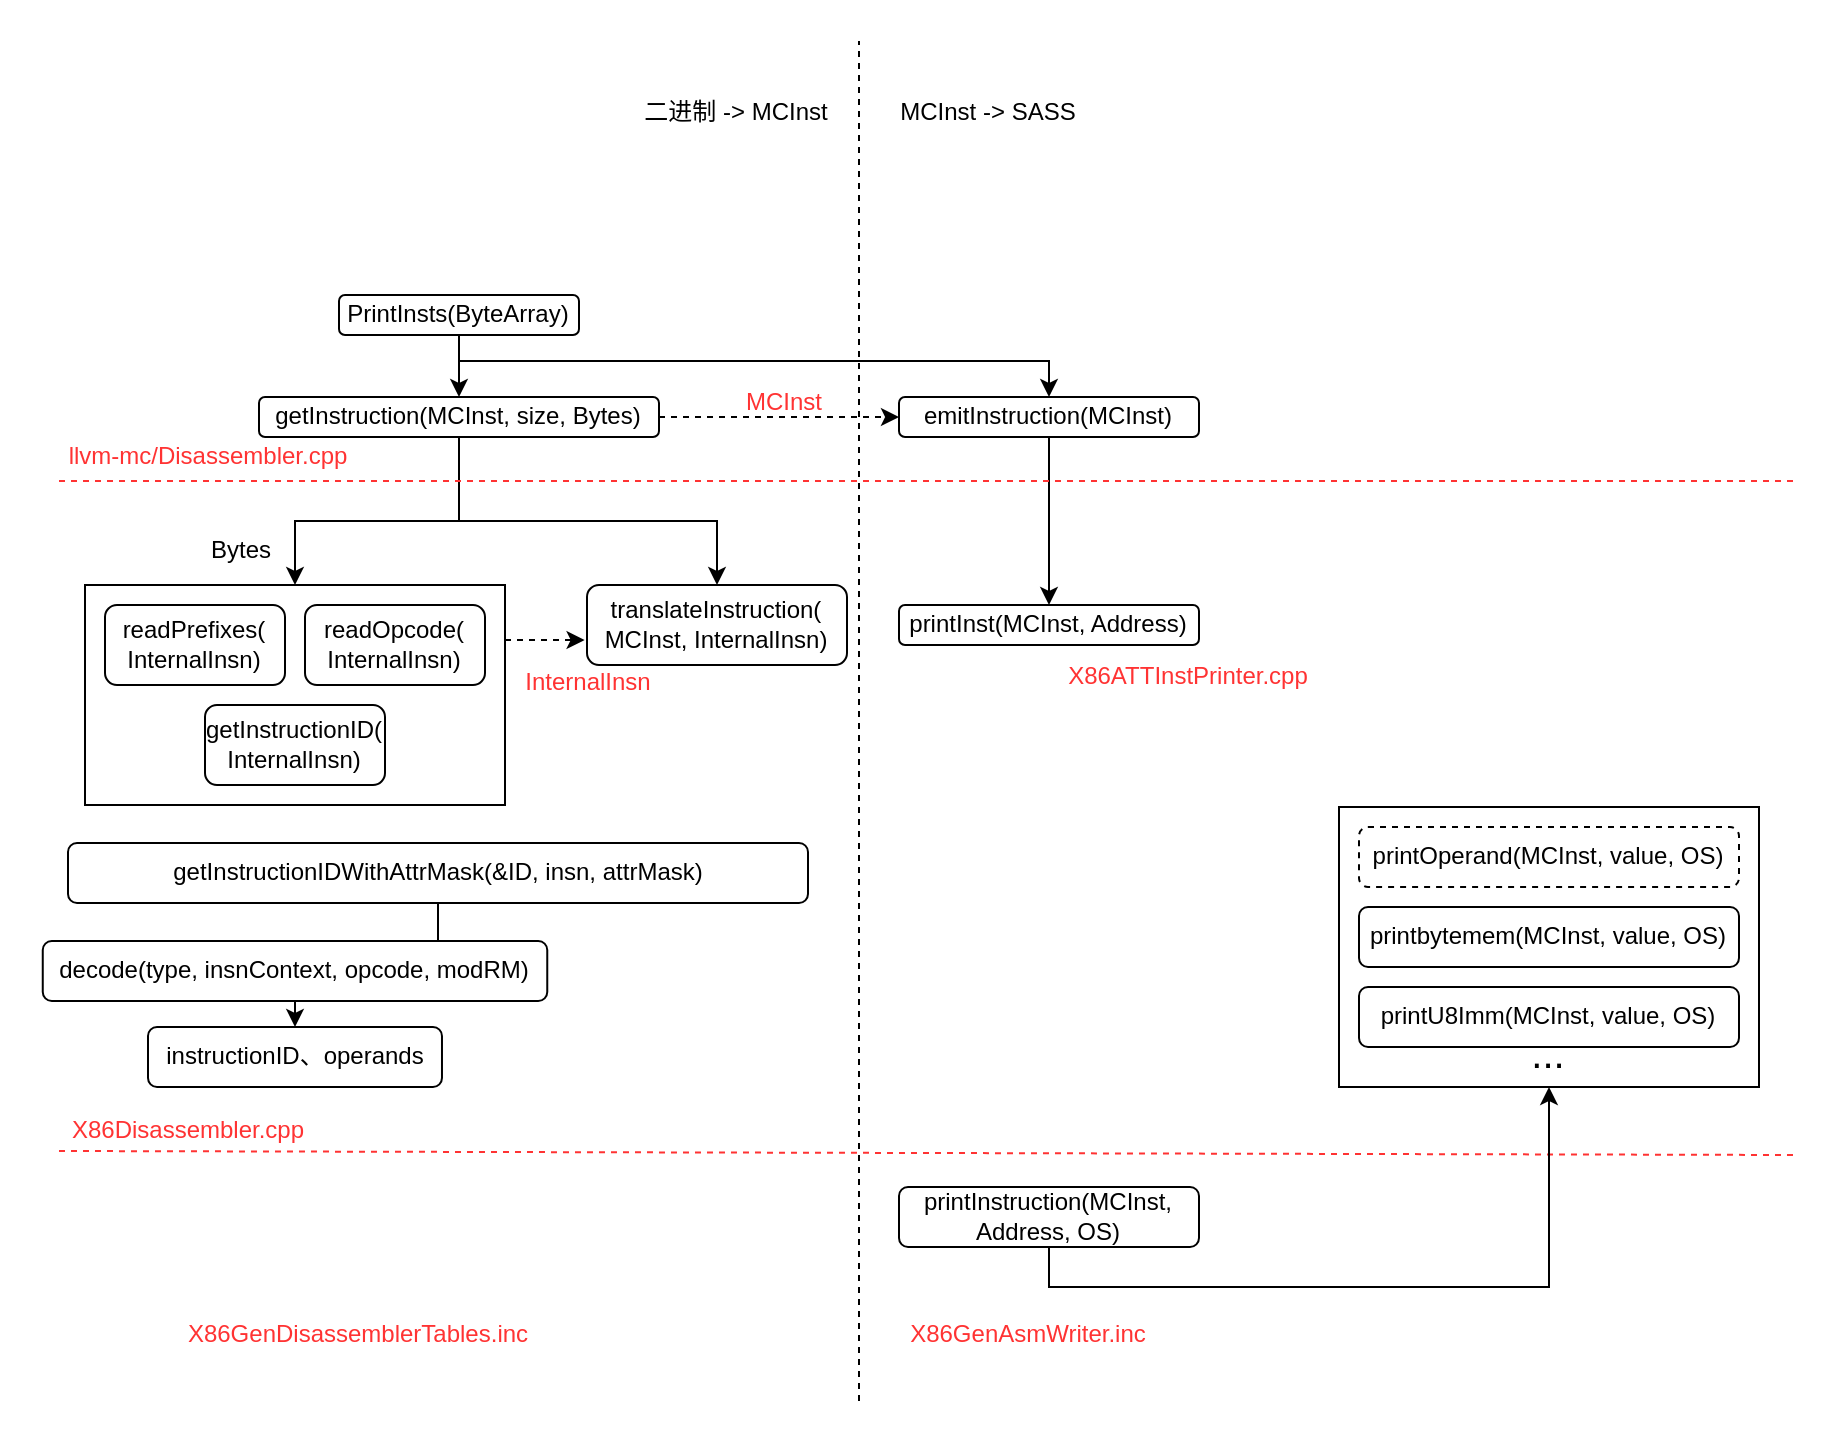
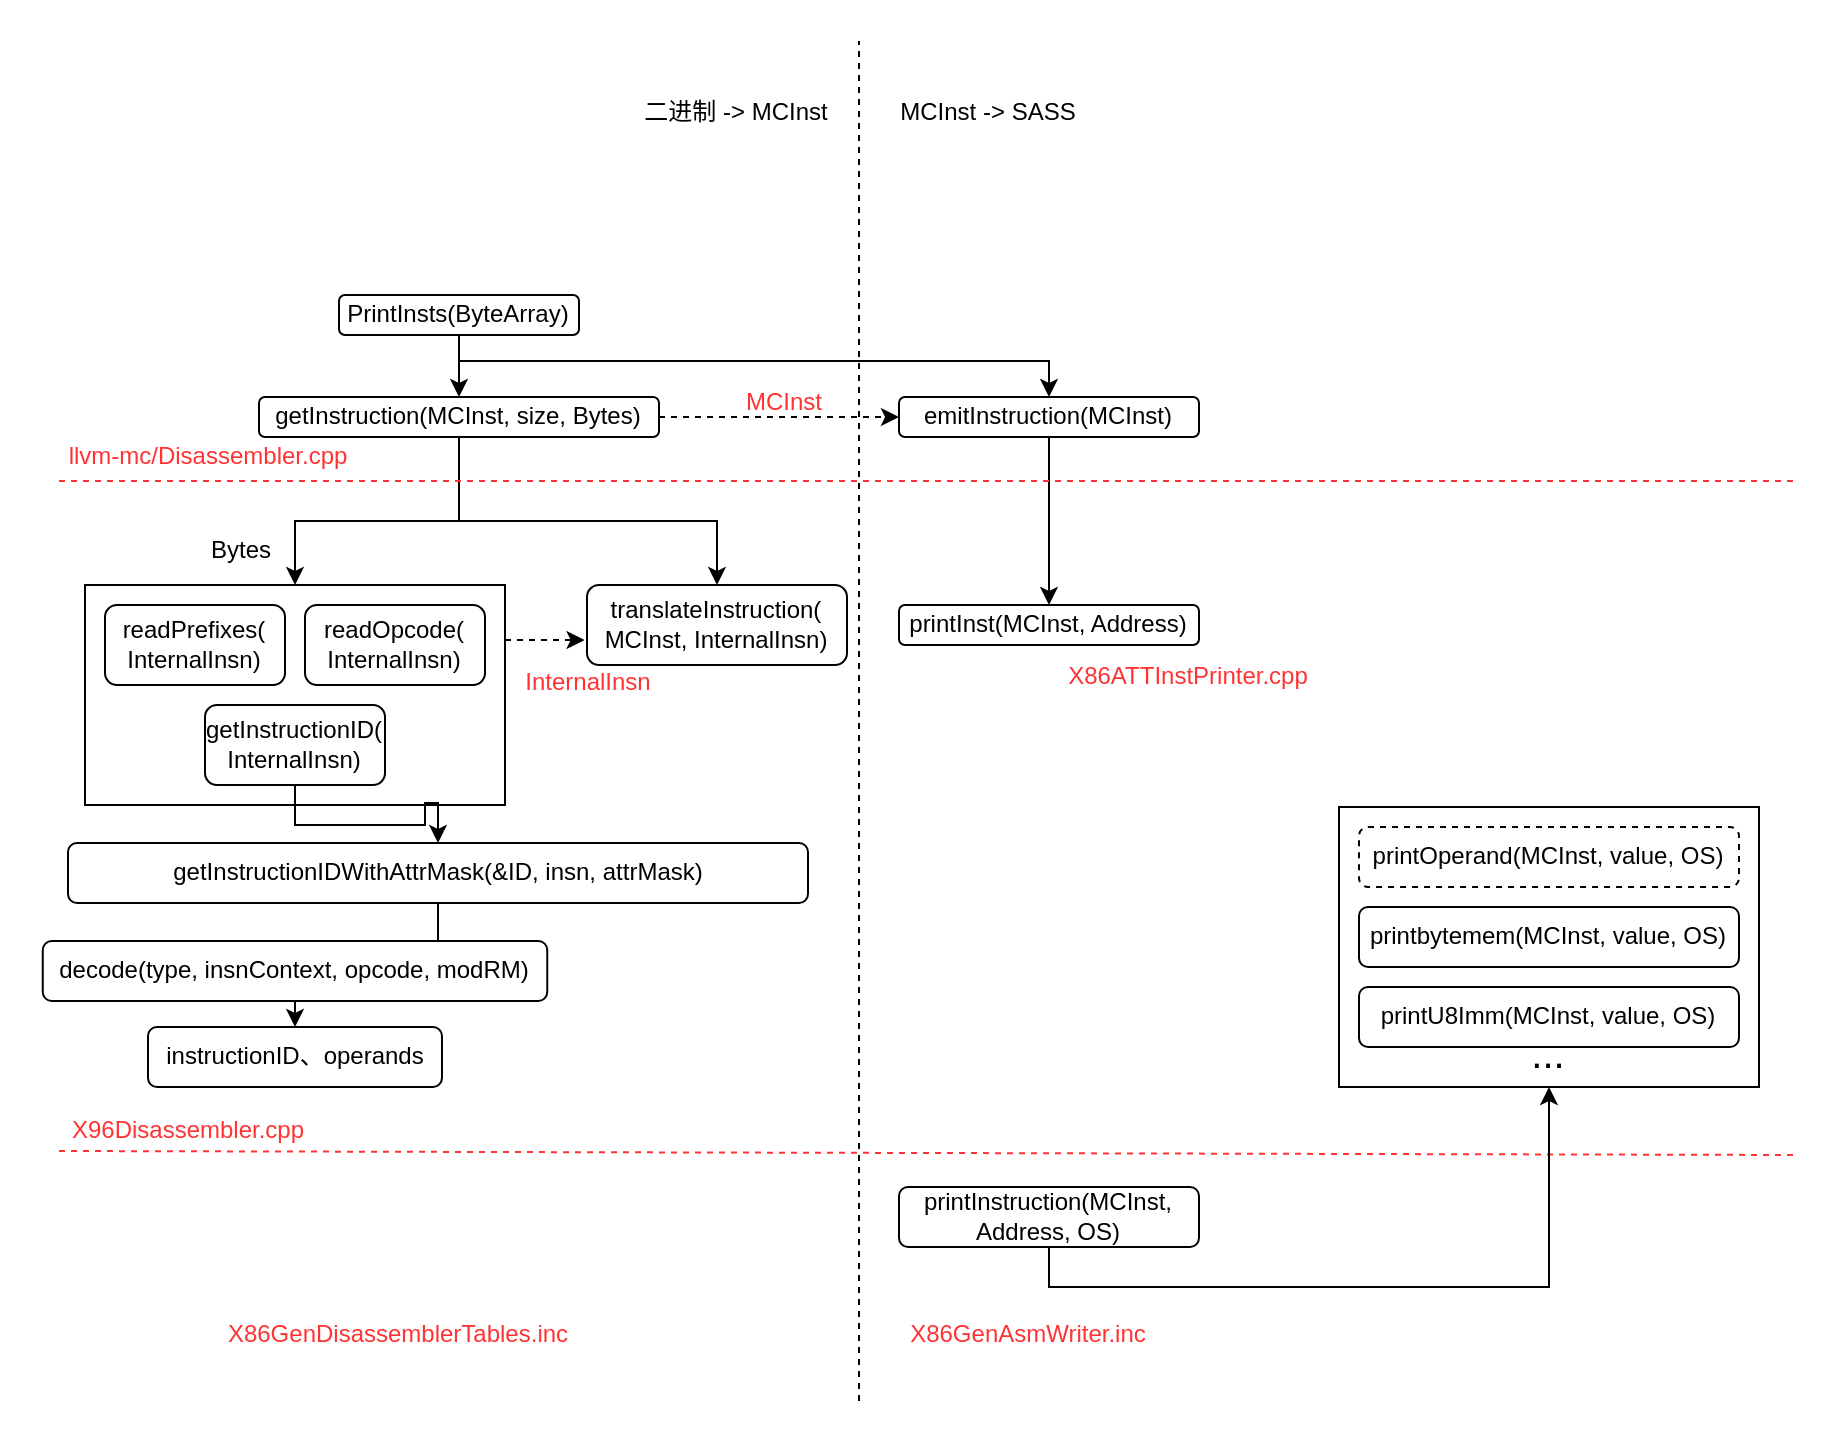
none -> (371, 825)
(189, 1131) -> (189, 1131)
(359, 1334) -> (399, 1334)
